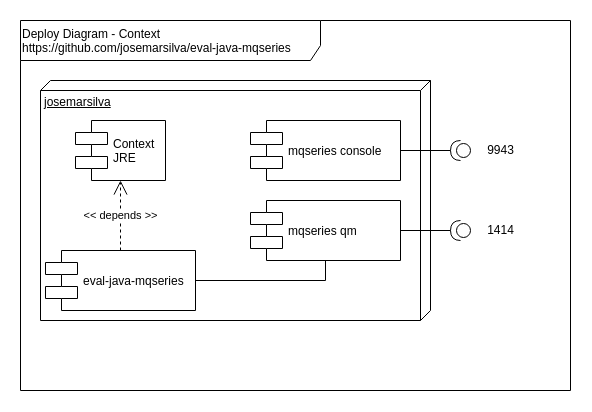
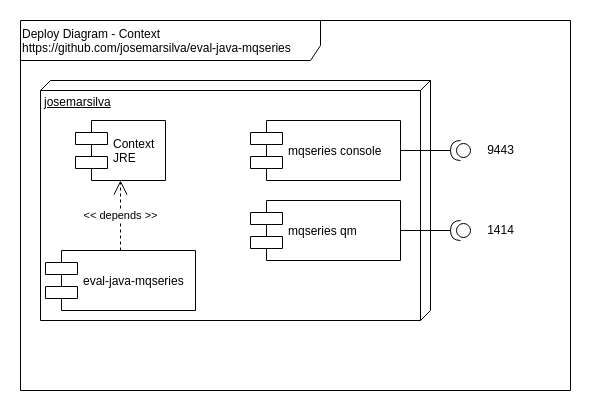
(501, 151) -> (501, 151)
(271, 281) -> none
